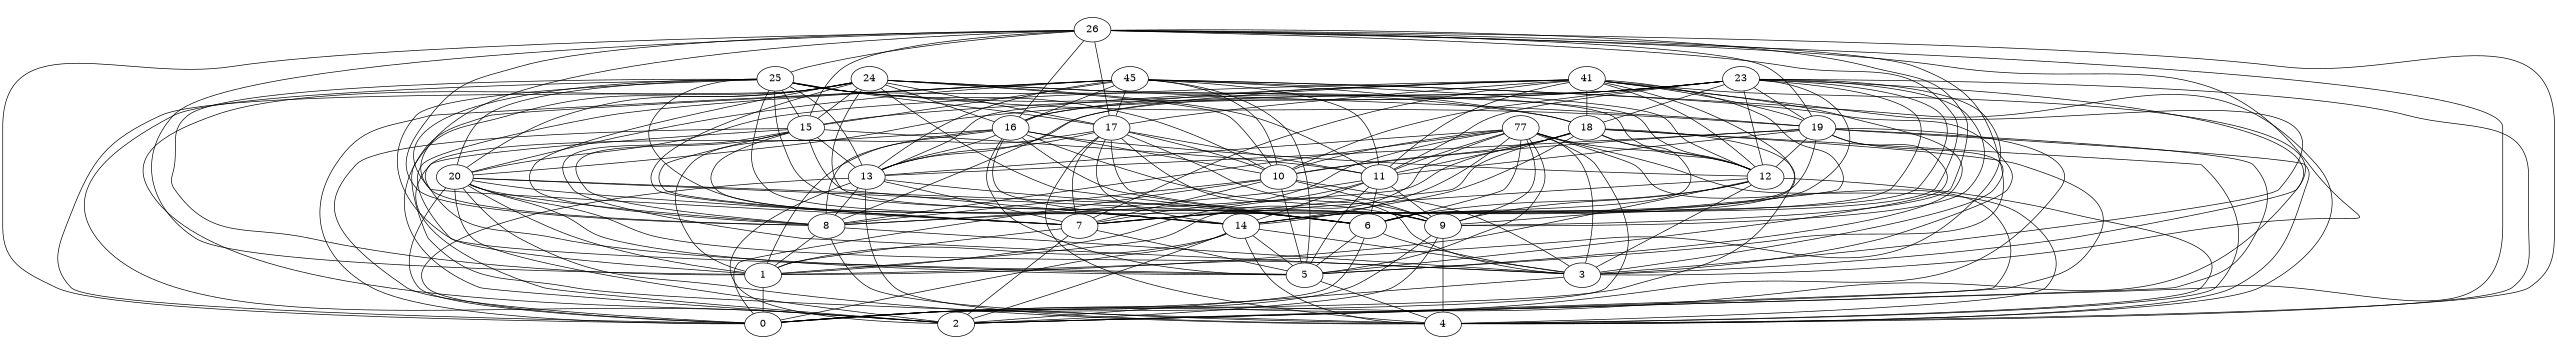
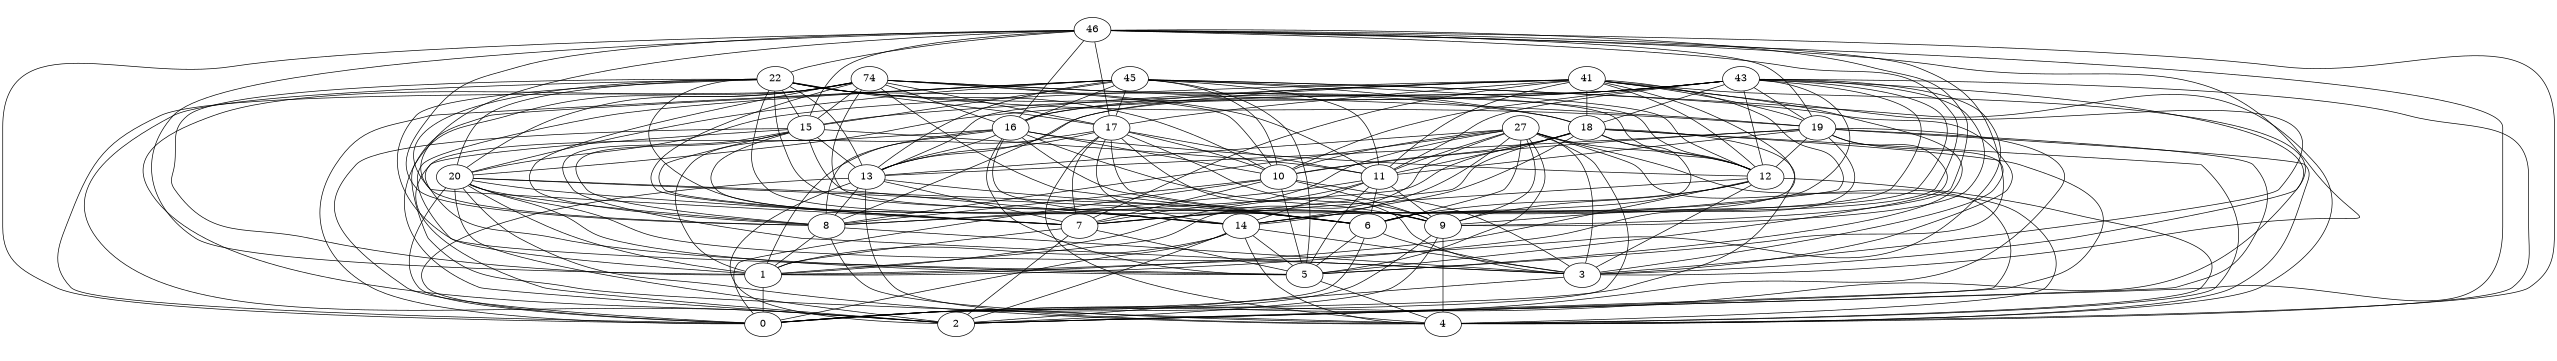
(1092, 30) -> (1092, 30)
(775, 79) -> (775, 79)
(869, 79) -> (869, 79)
(1741, 79) -> (1741, 79)
(1521, 128) -> (1521, 128)
(1473, 214) -> (1549, 237)
